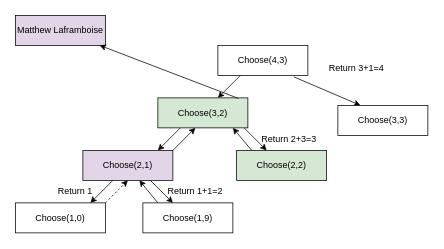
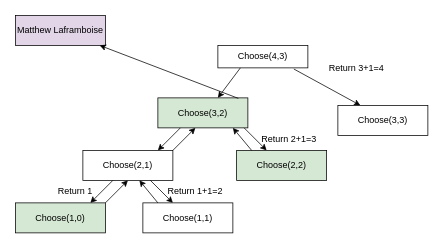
(263, 60) -> (263, 57)
(289, 139) -> (289, 139)
(128, 165) -> (128, 165)
(115, 193) -> (115, 193)
(60, 218) -> (60, 218)
(188, 218) -> (188, 218)
